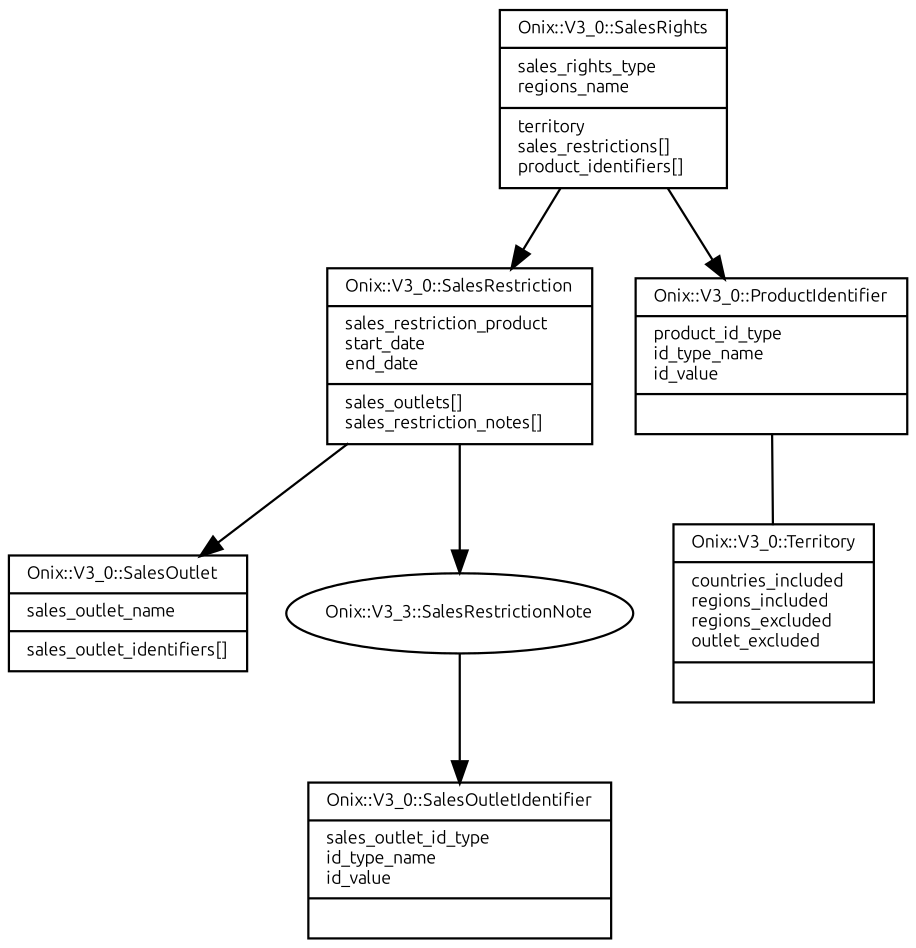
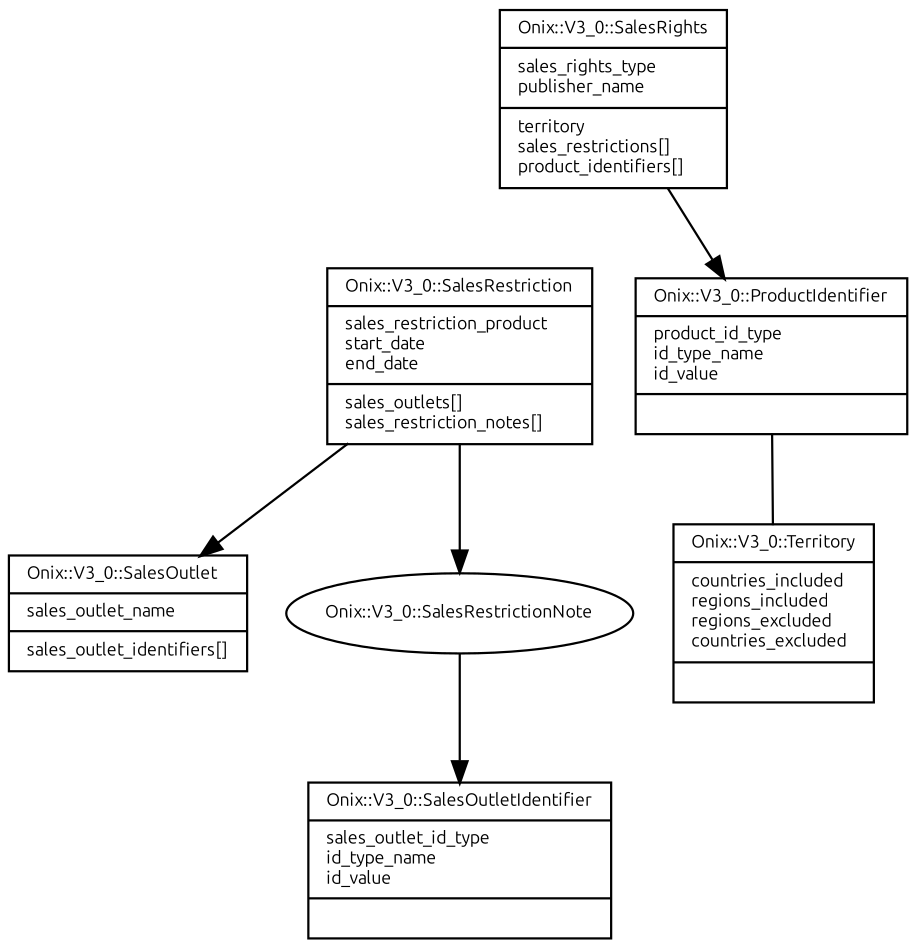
(574, 87) -> (582, 87)
(542, 219) -> none
(460, 613) -> (460, 613)
(756, 641) -> (769, 641)
